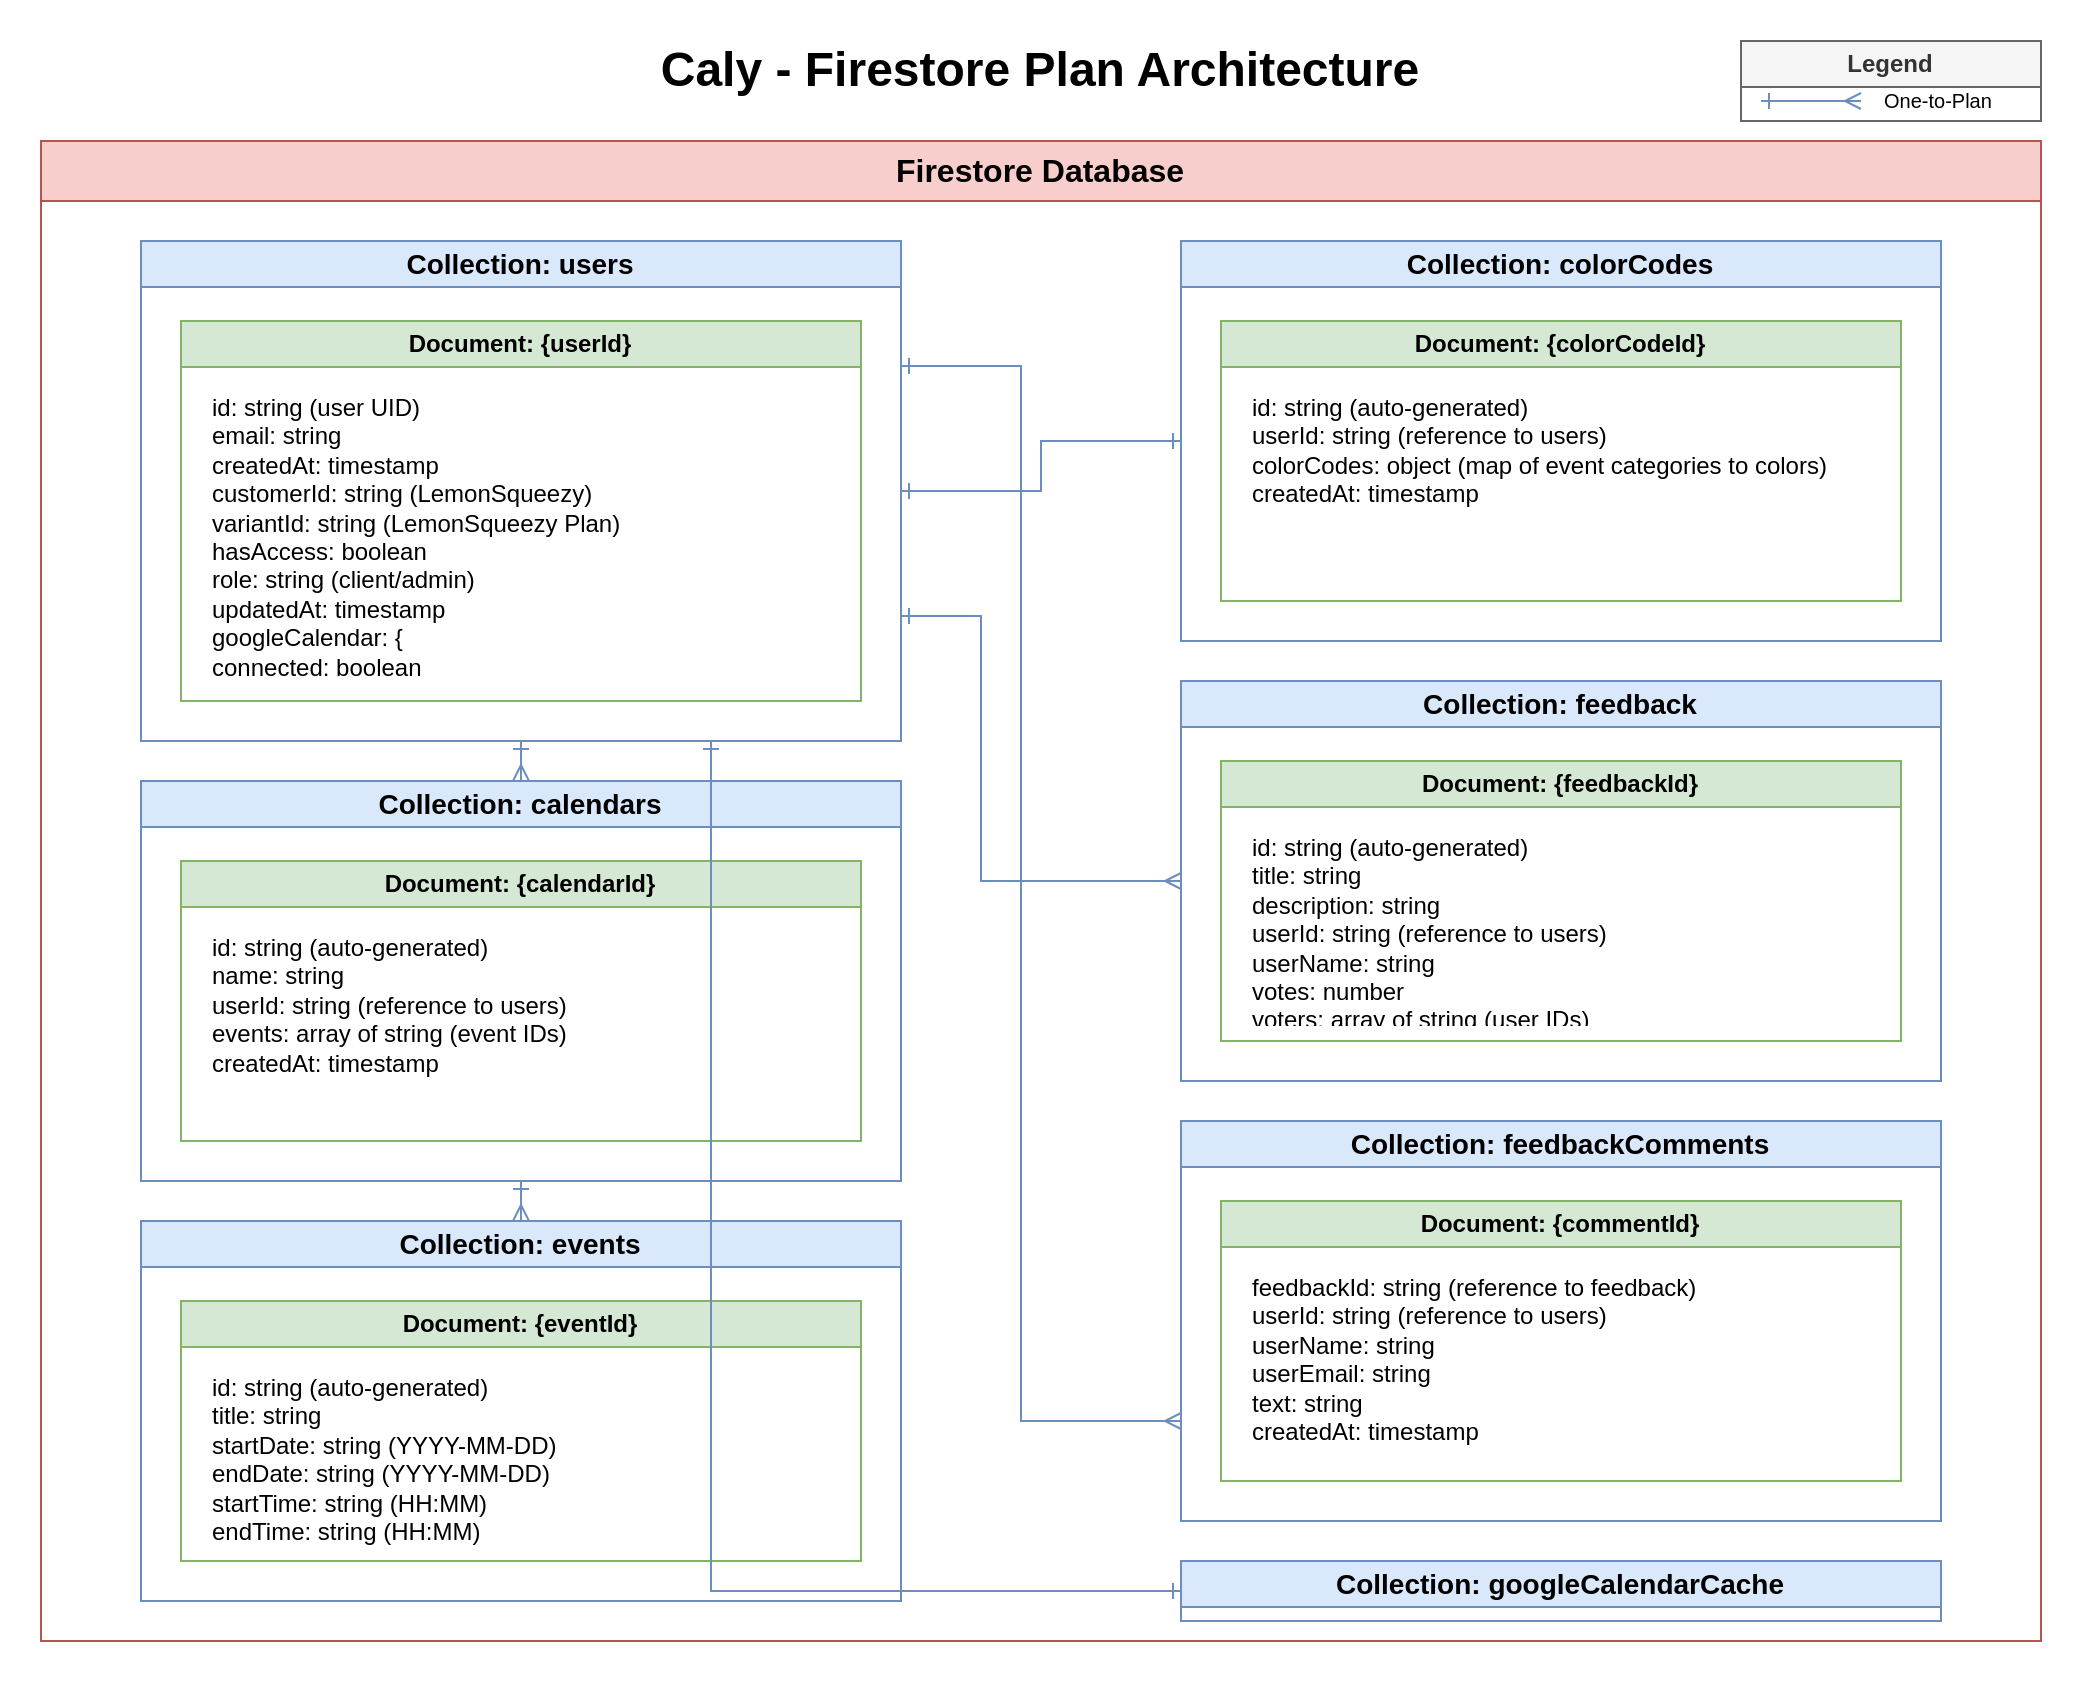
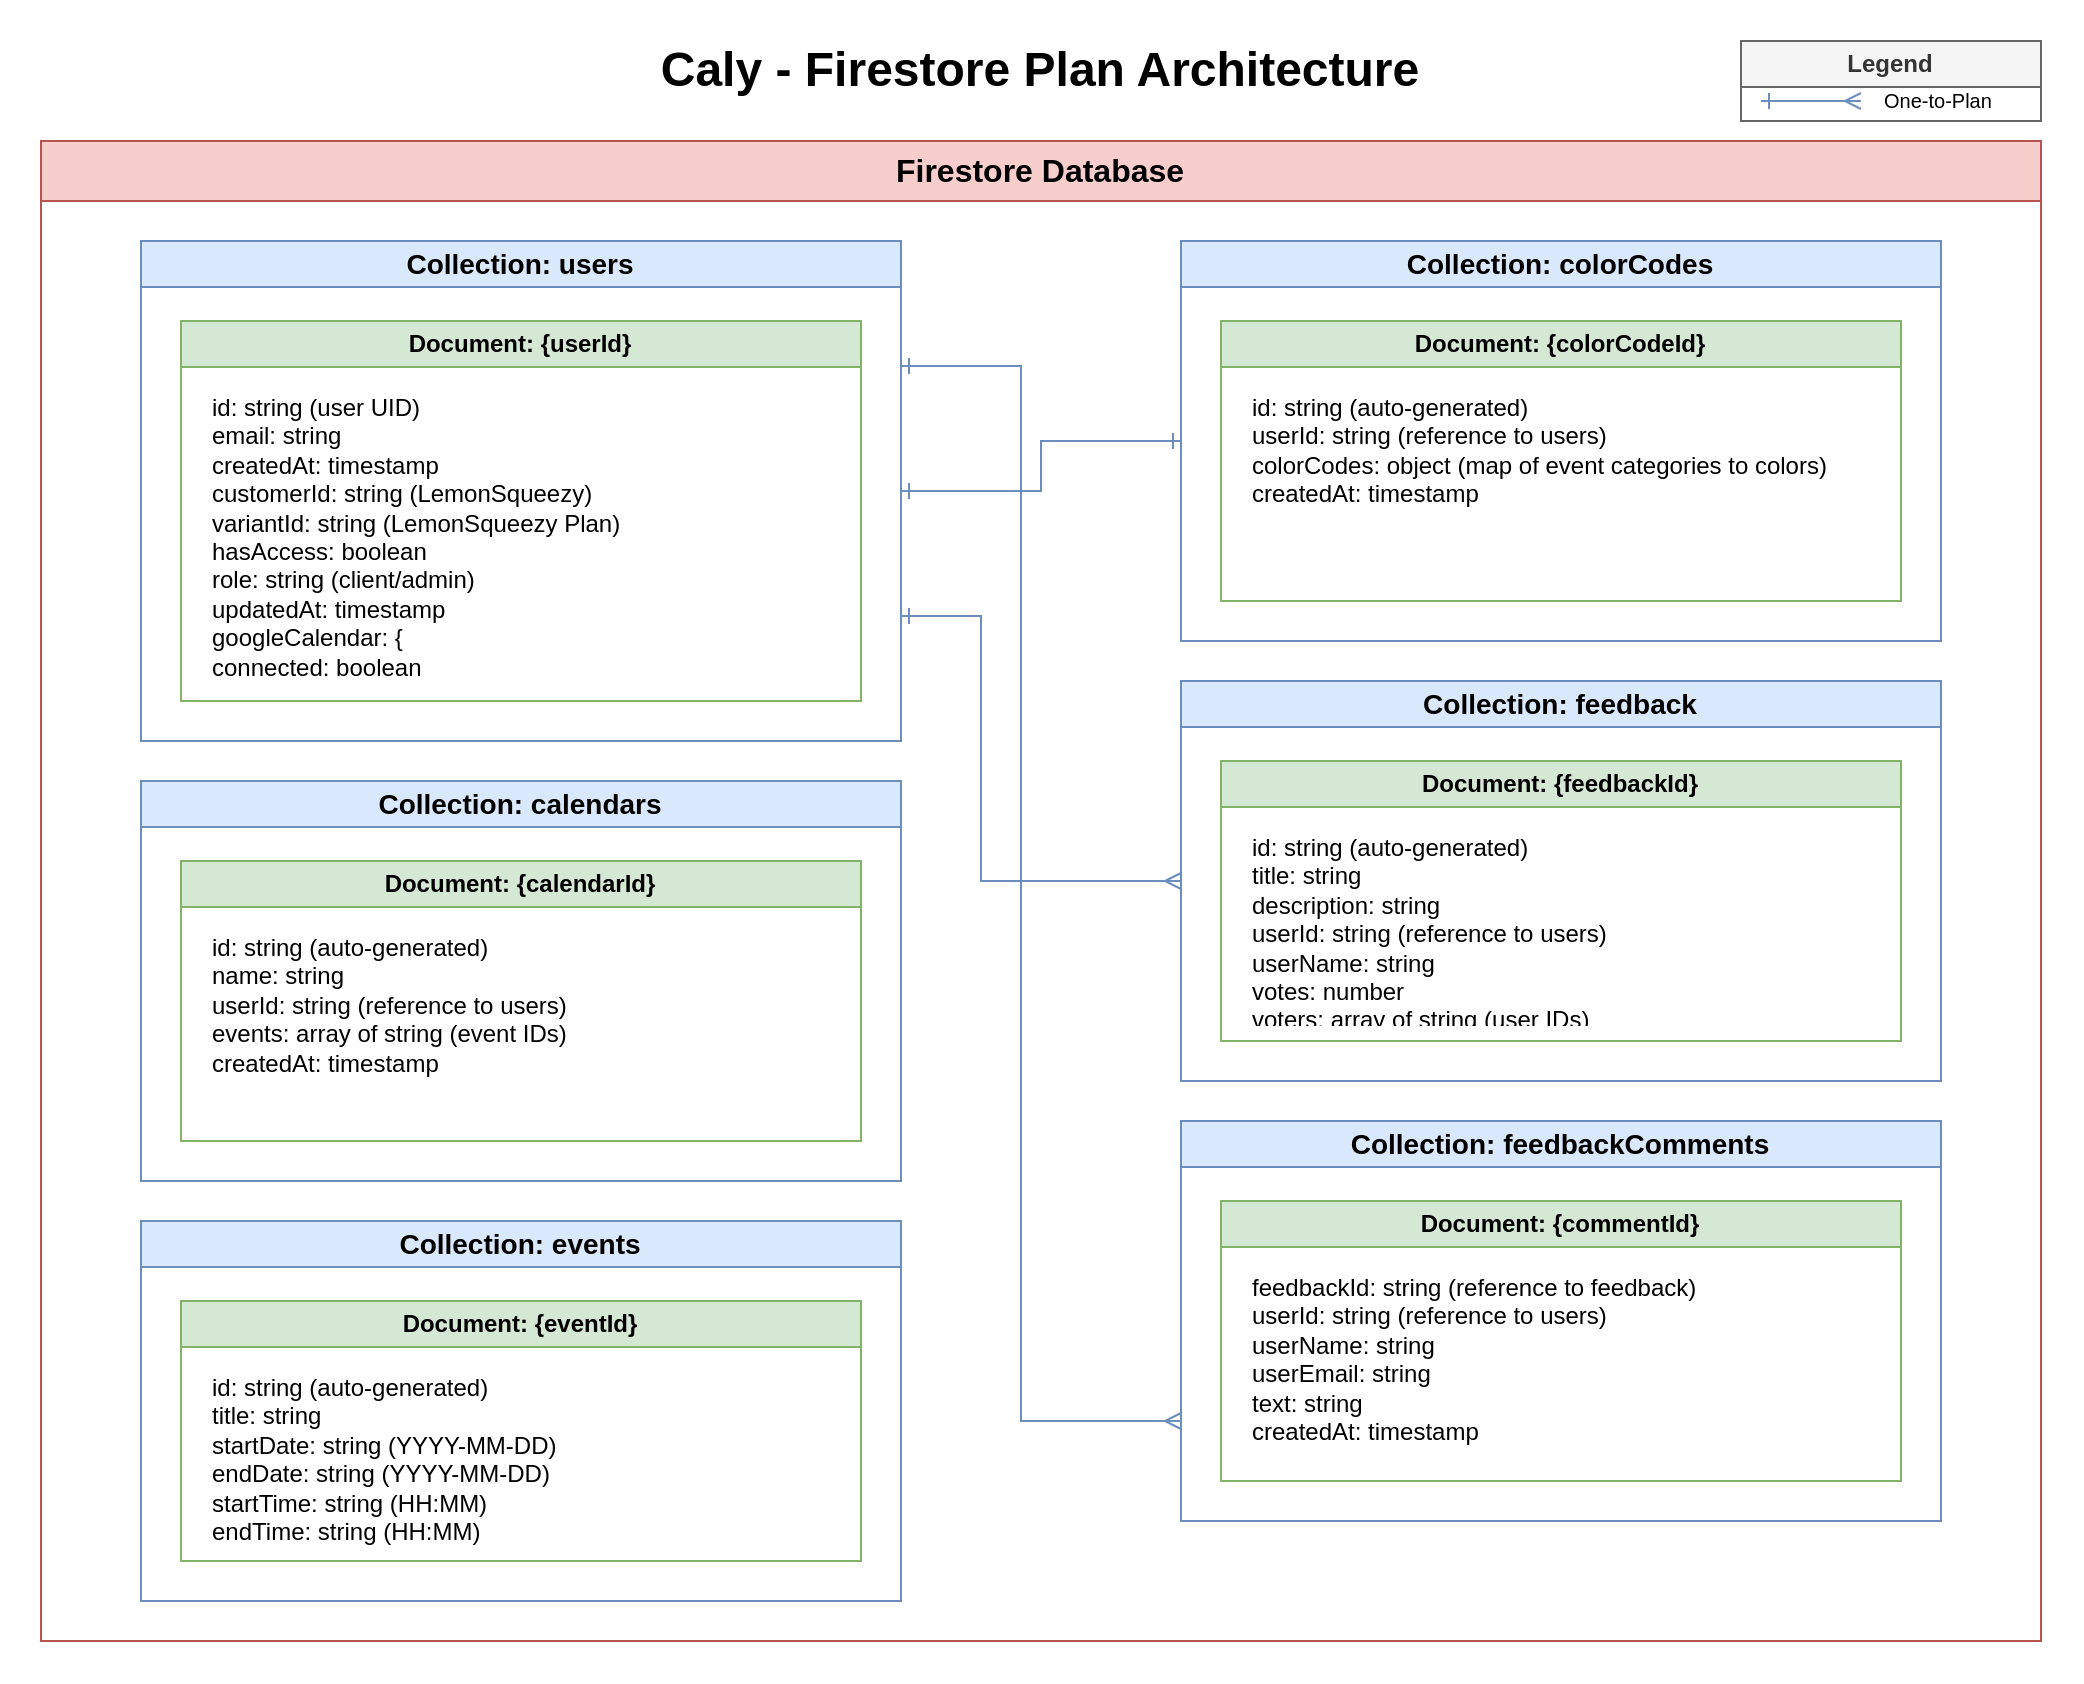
(521, 763) -> none
(521, 1203) -> none
(711, 1403) -> none
(1561, 1591) -> none
